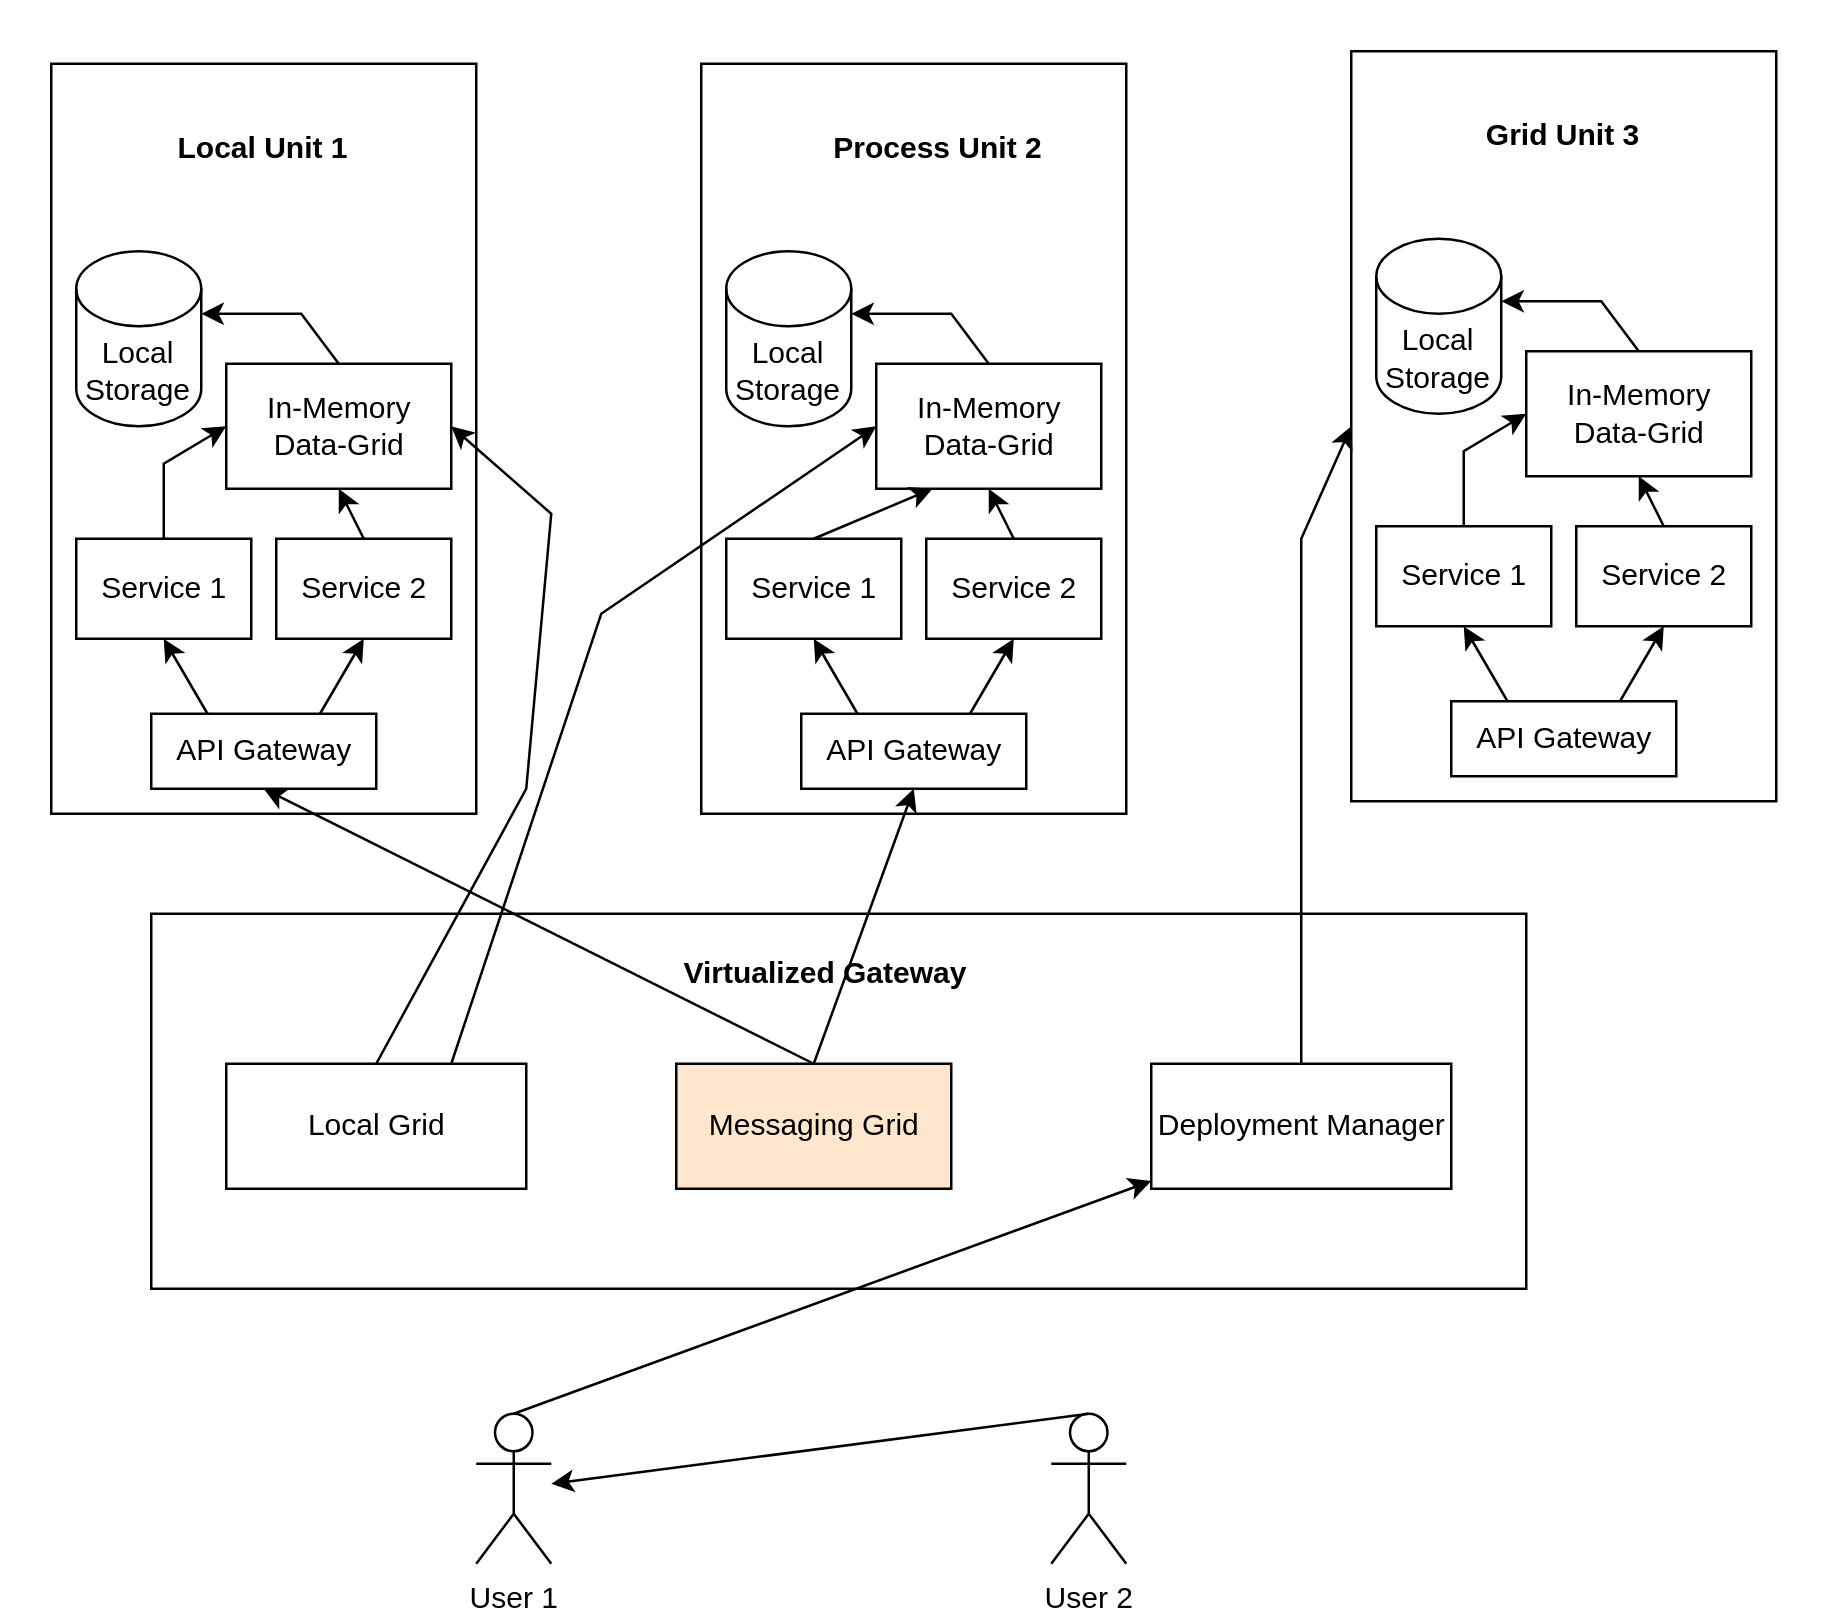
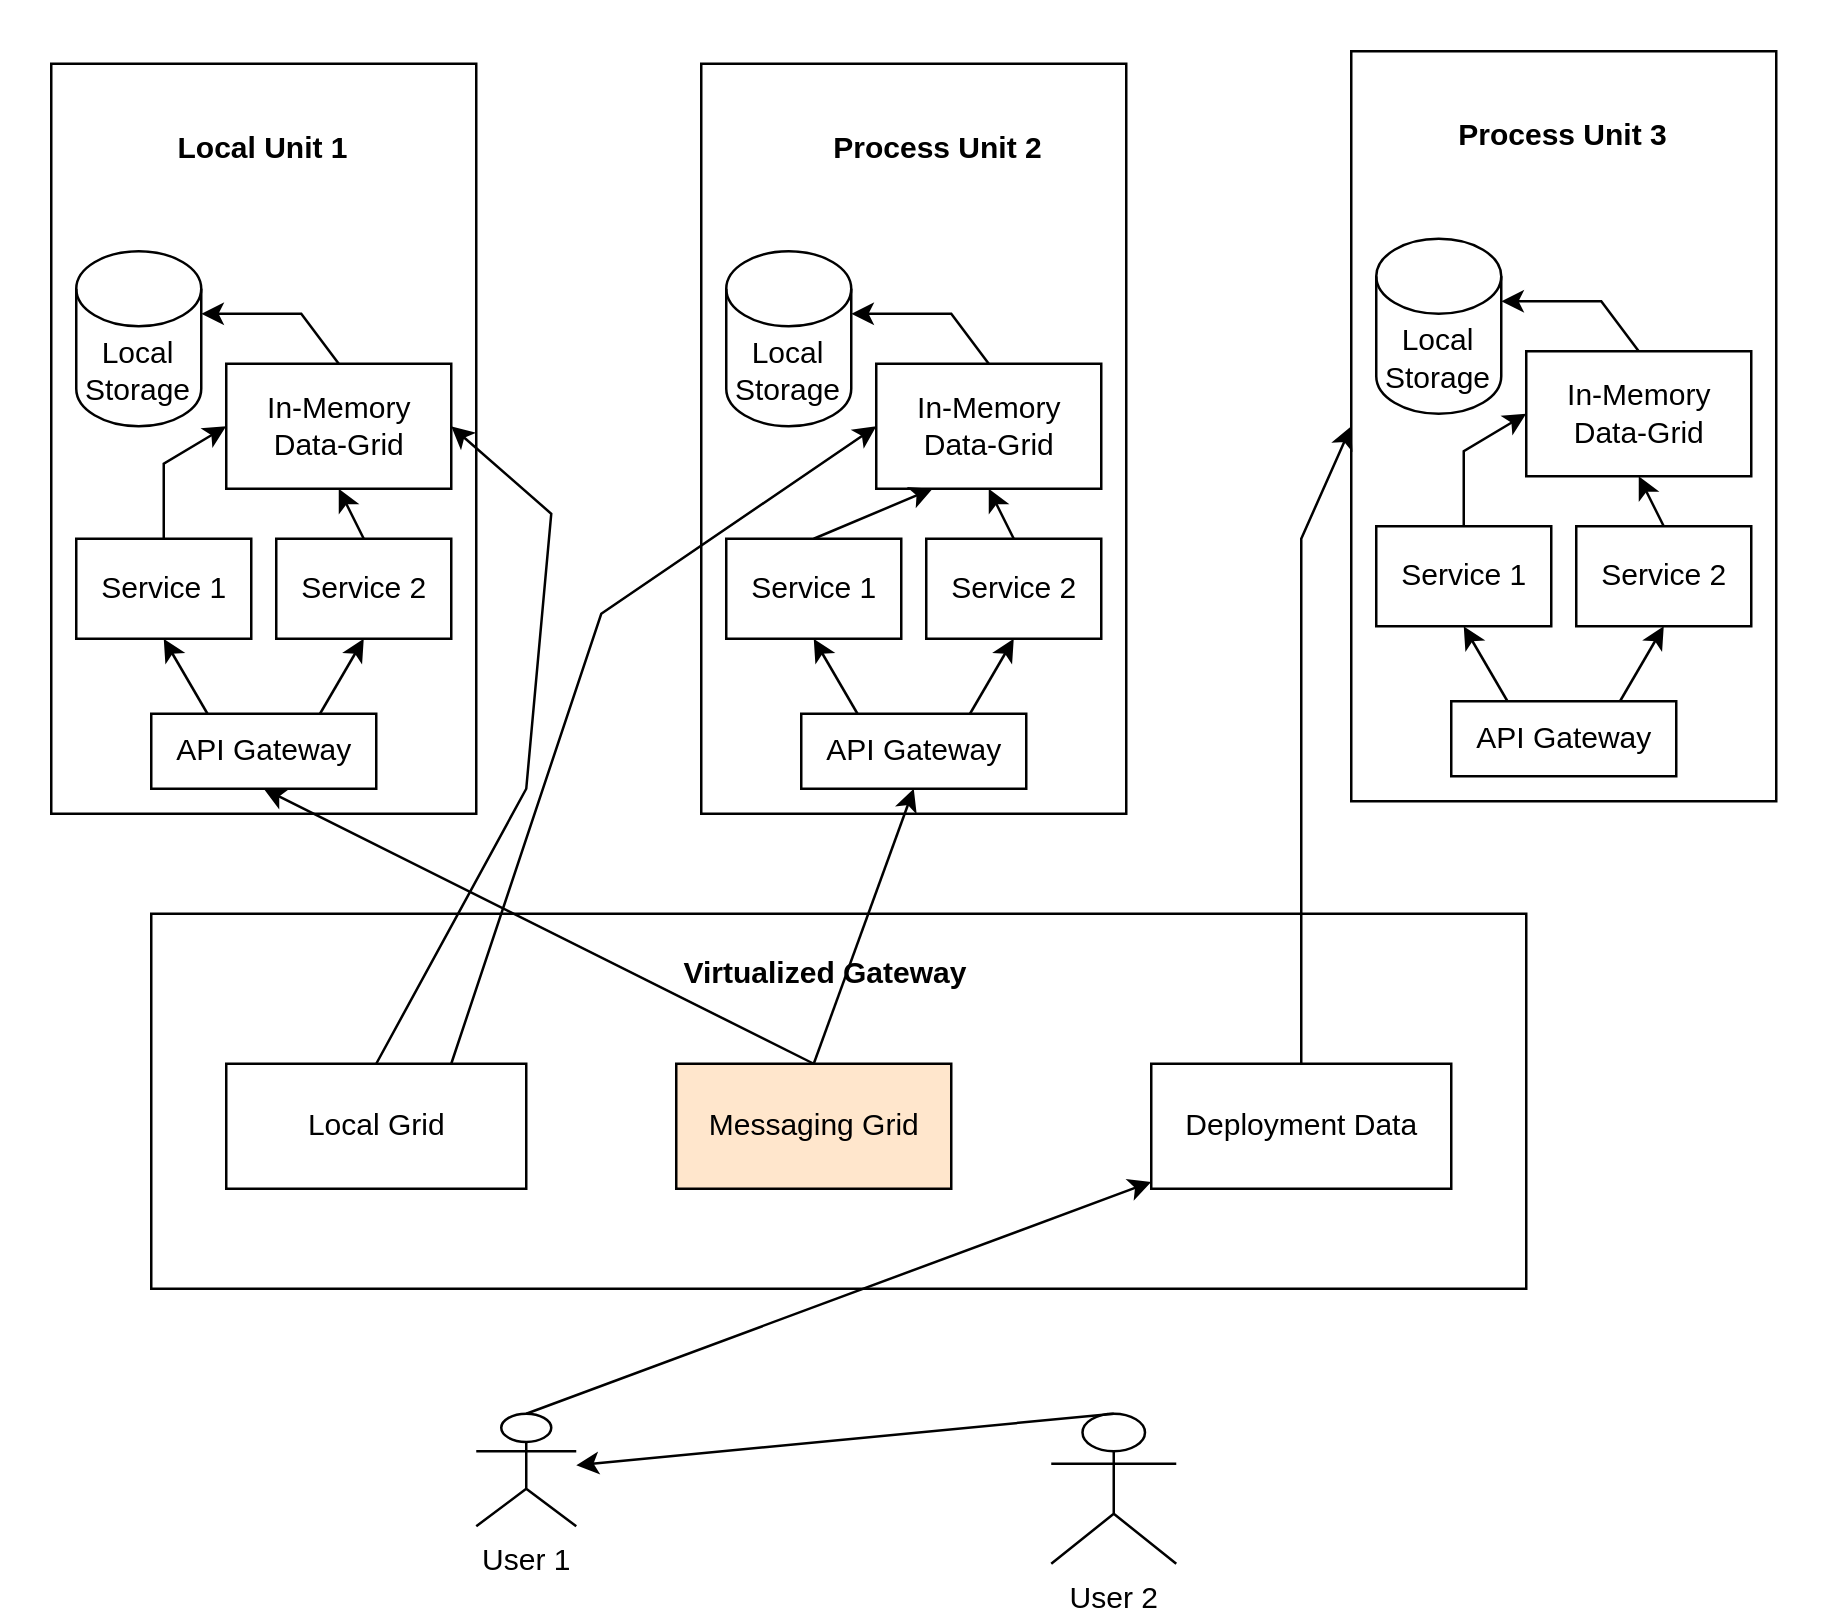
(1563, 135) -> (1563, 135)
(1303, 1126) -> (1303, 1126)
(514, 1489) -> (526, 1470)
(1089, 1489) -> (1114, 1489)
